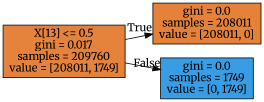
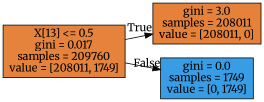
(207, 24) -> (207, 24)
